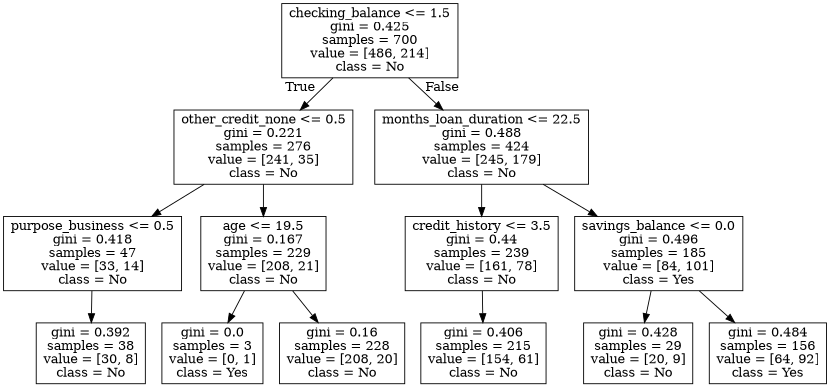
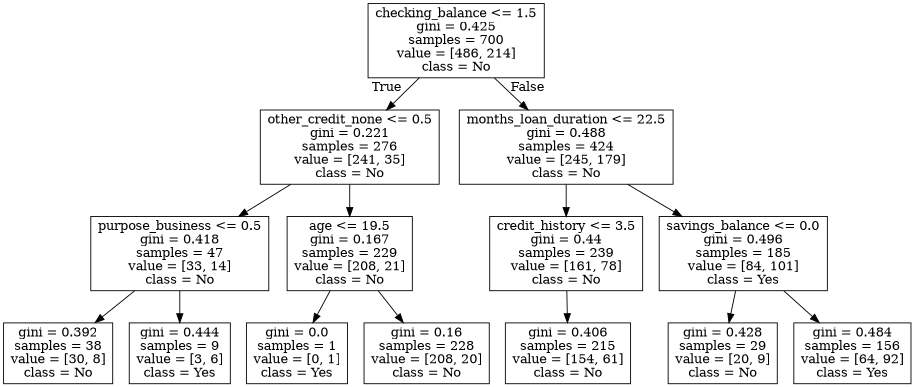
none -> (180, 353)
(212, 353) -> (297, 353)
